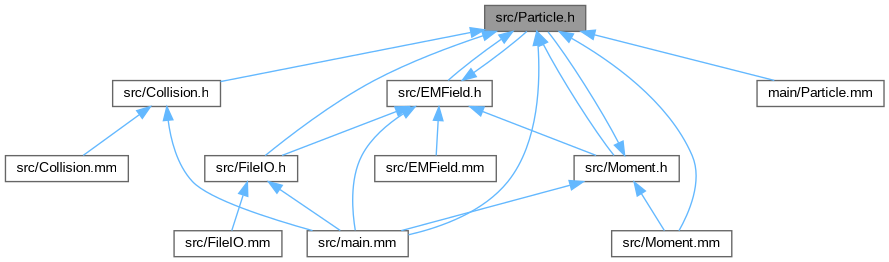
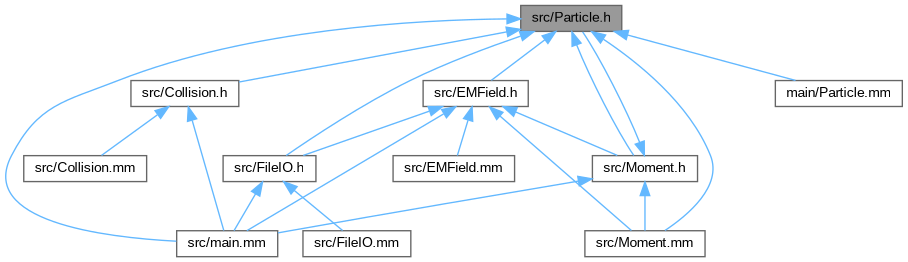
(501, 53) -> (566, 173)
